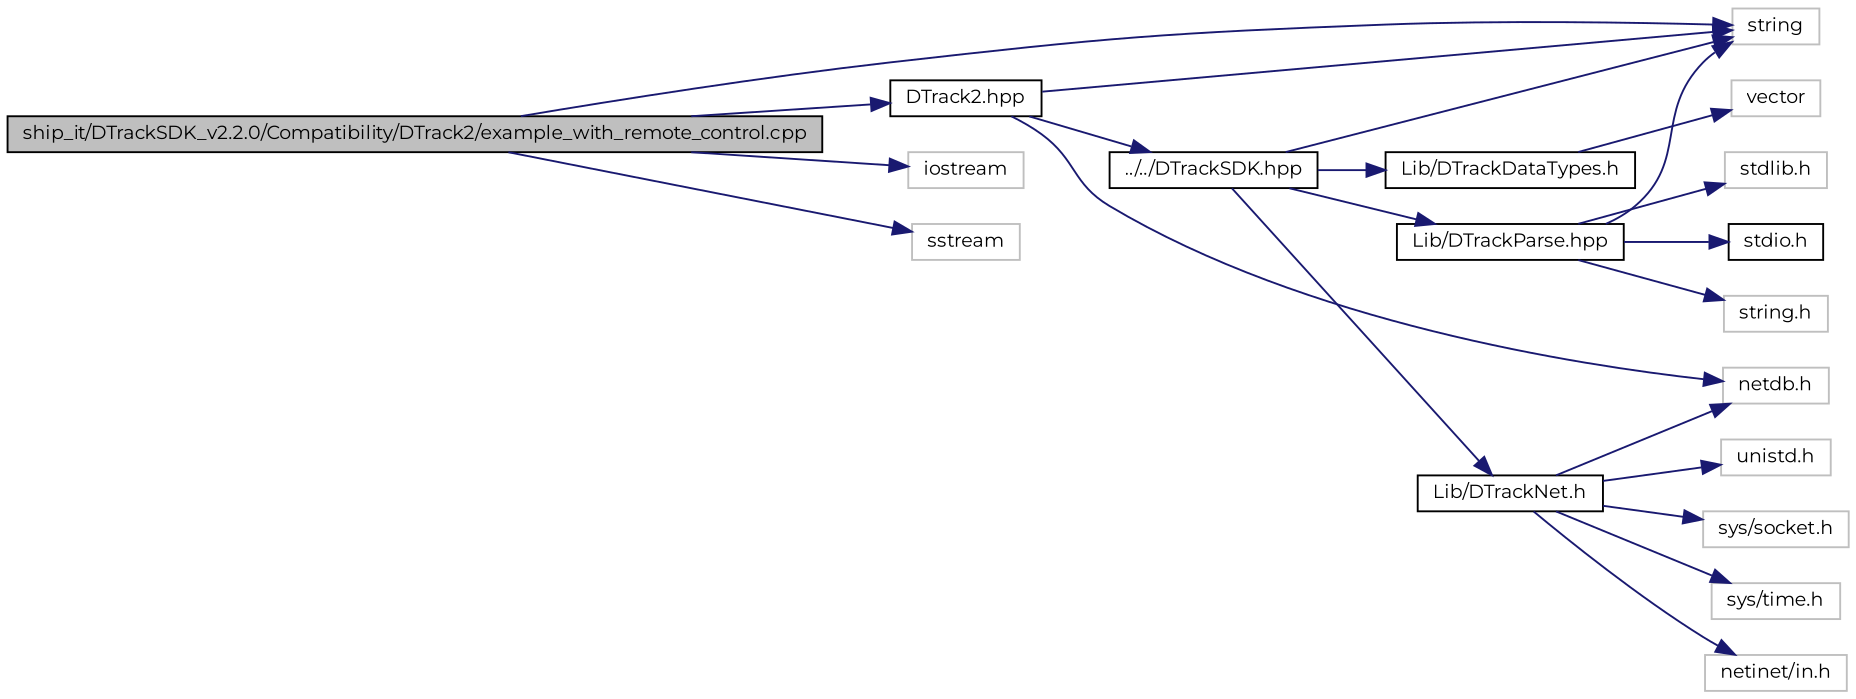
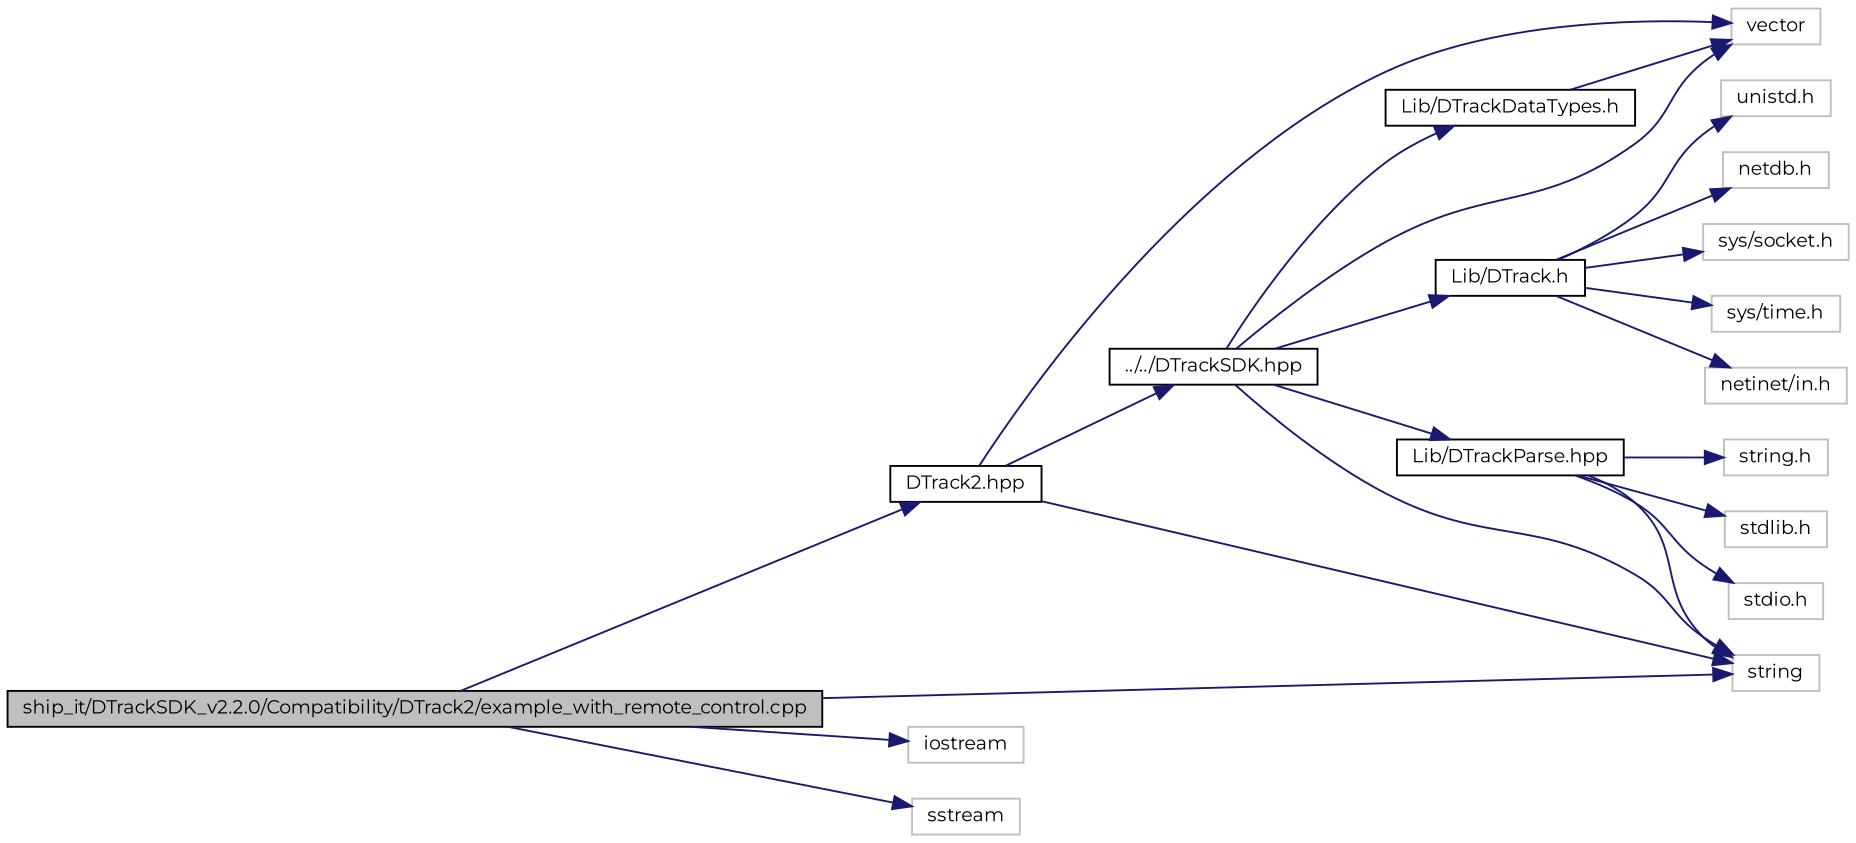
none -> (1482, 205)
(1776, 242) -> (1776, 601)
(1297, 291) -> (1284, 134)
(1510, 493) -> (1510, 278)
